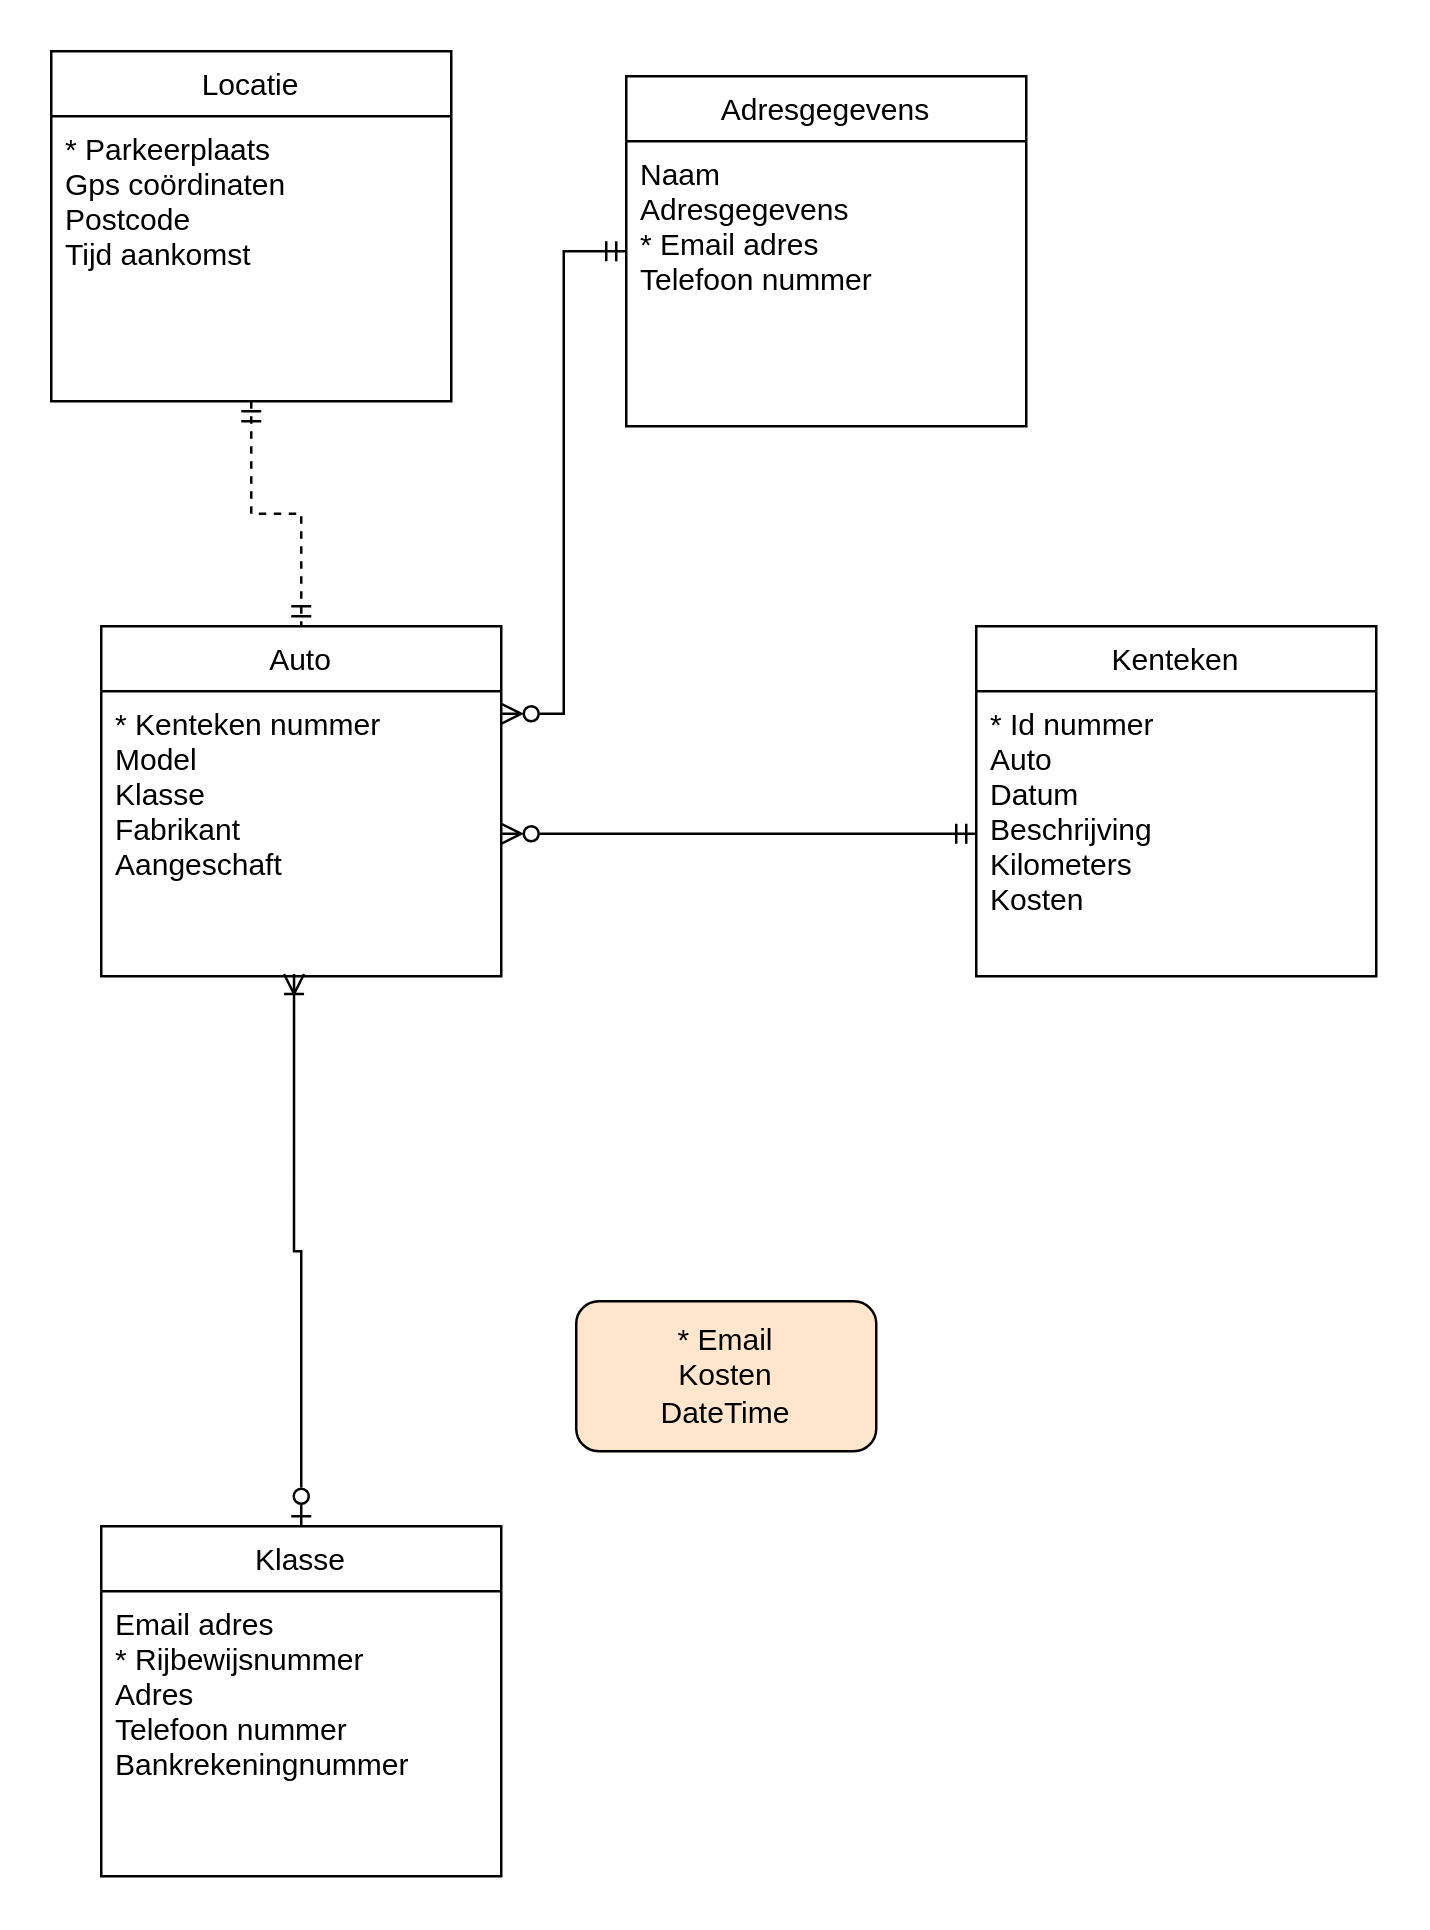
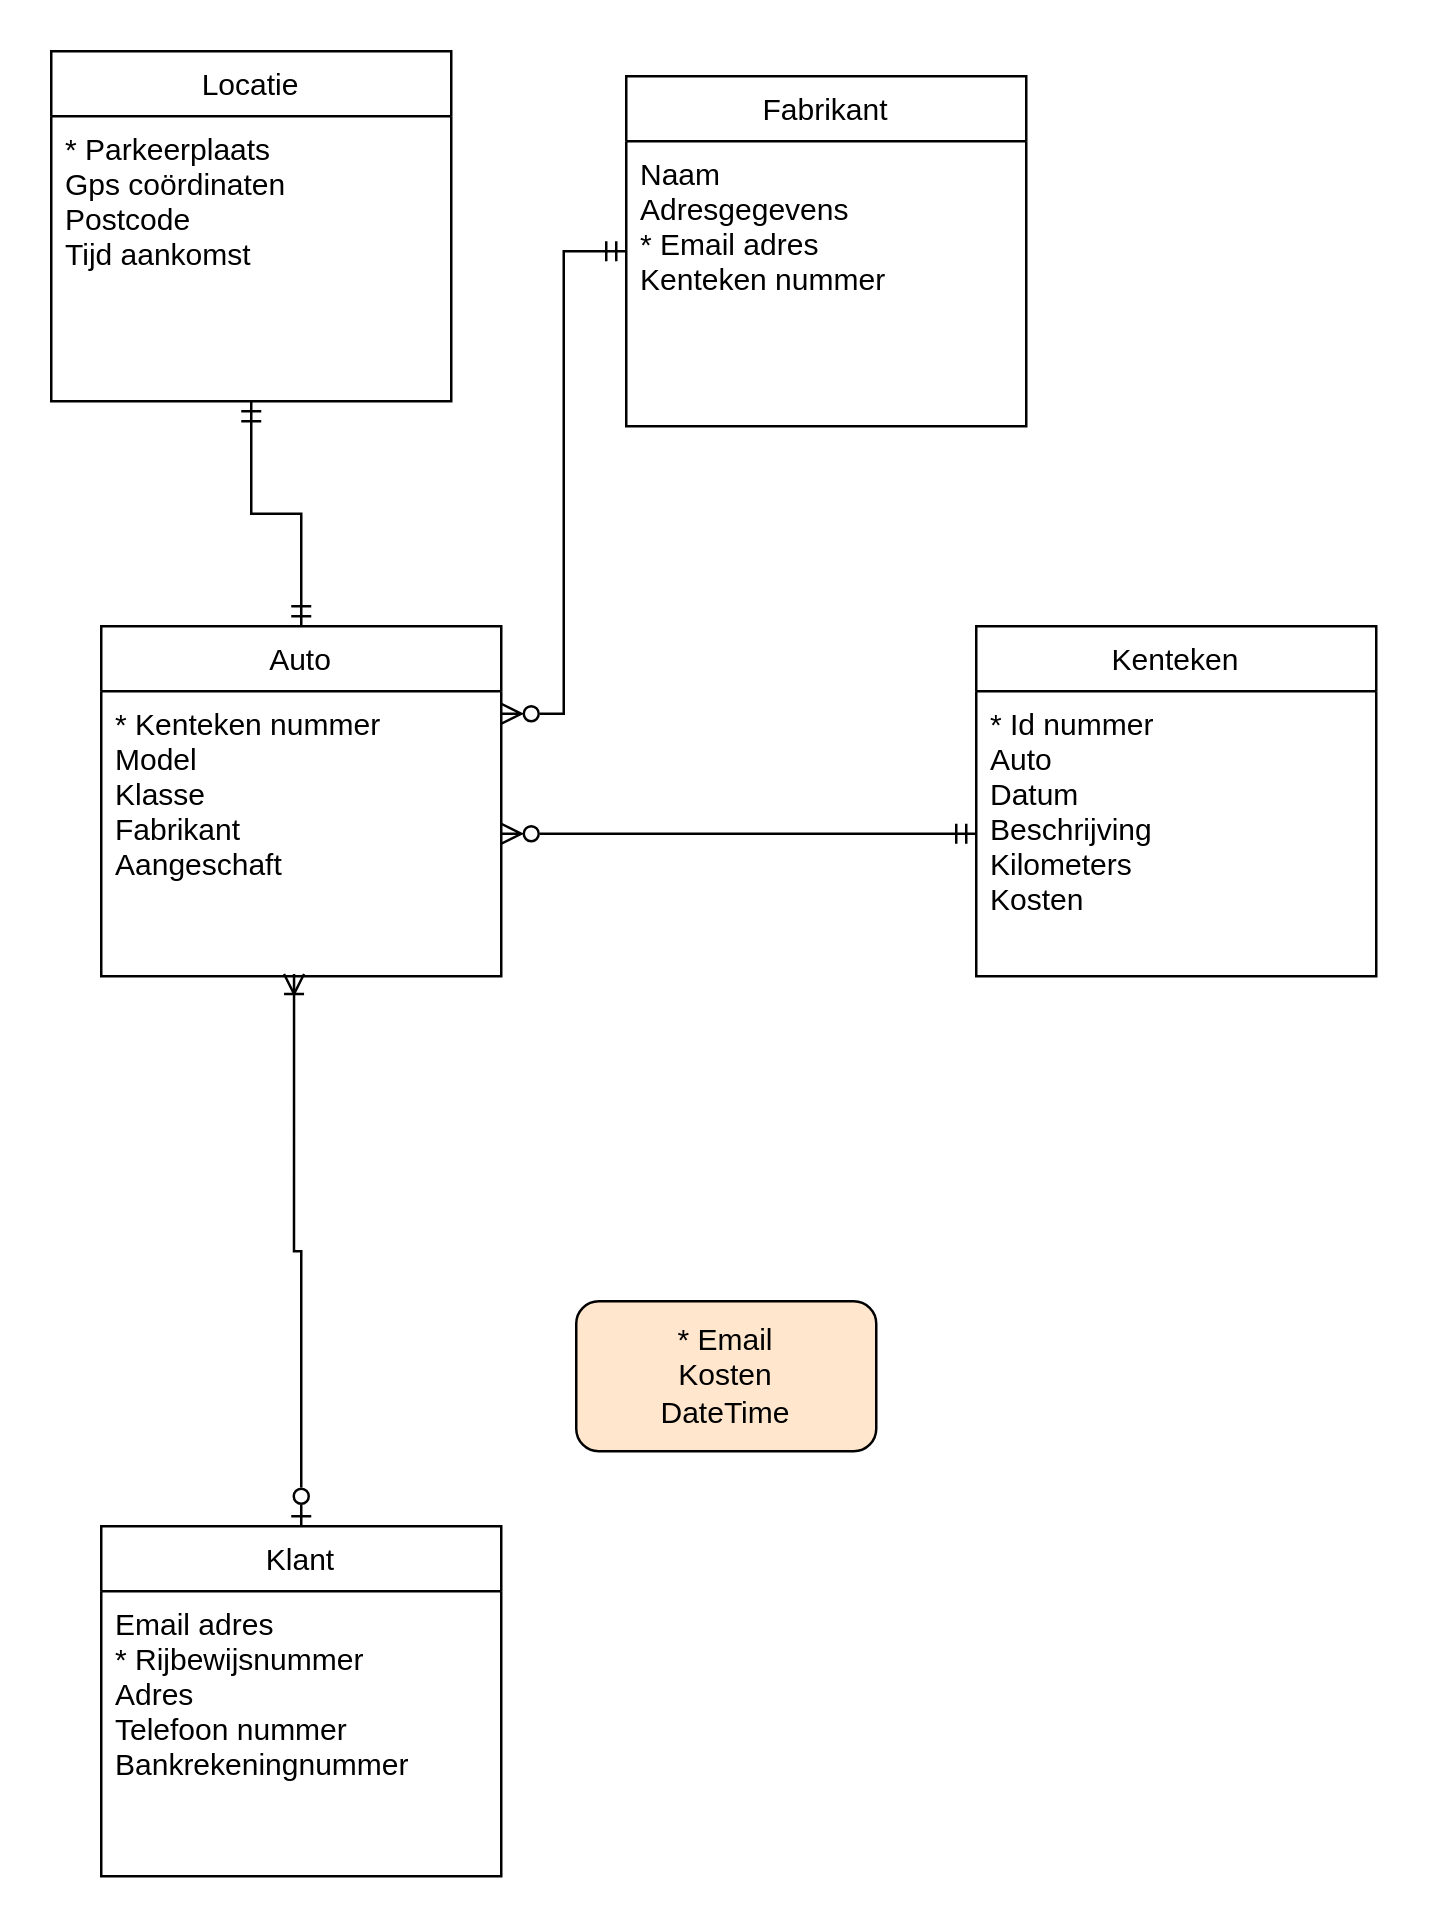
(825, 110) -> (825, 110)
(674, 175) -> (674, 175)
(275, 514) -> (275, 514)
(300, 1560) -> (300, 1560)
